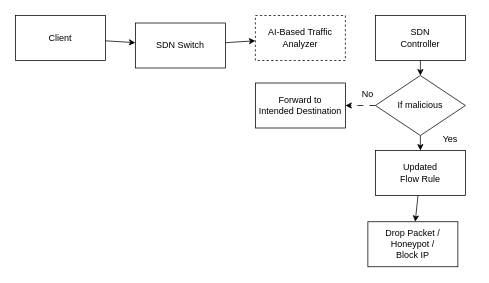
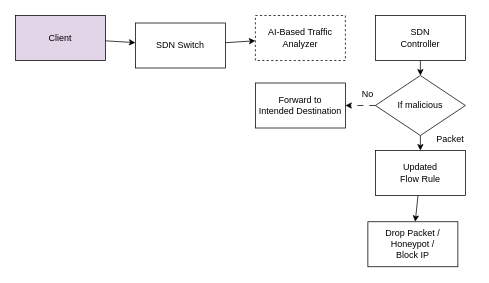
(60, 38) -> (60, 38)
(450, 139) -> (450, 139)
